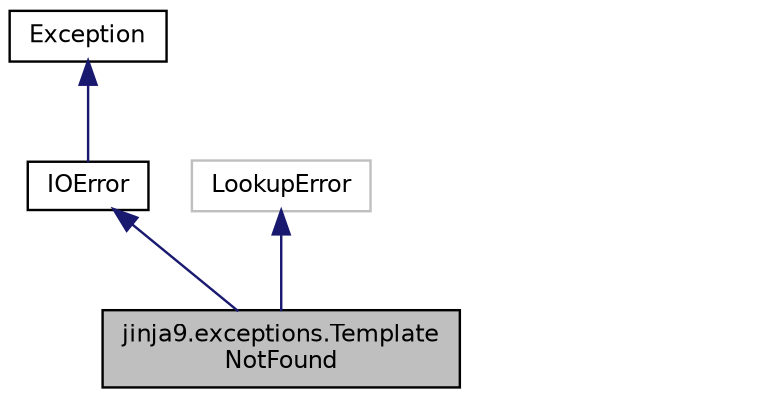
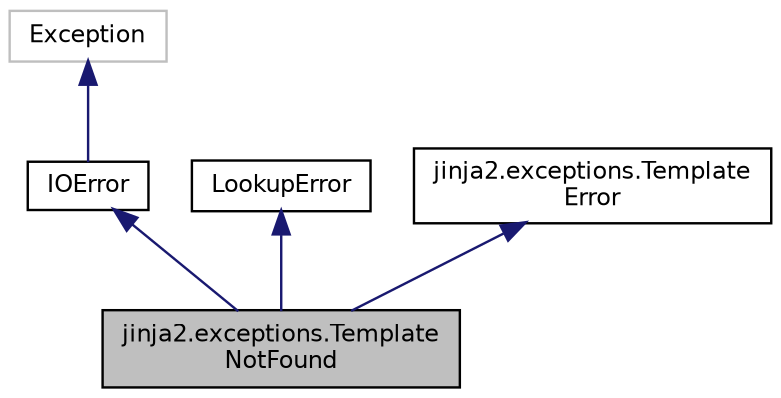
(88, 36) -> (88, 36)
(281, 186) -> (281, 186)
none -> (593, 186)
(281, 349) -> (281, 349)
